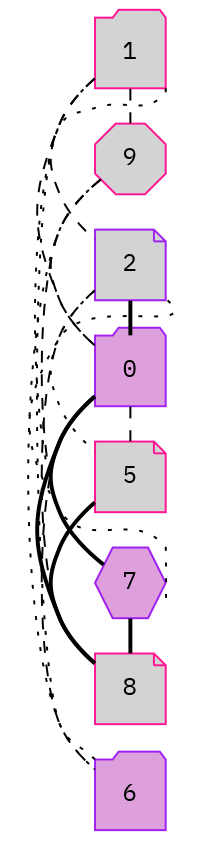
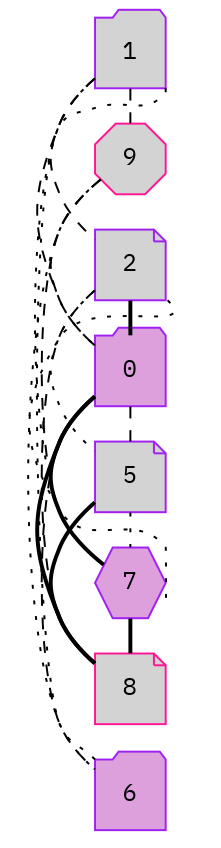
(130, 53) -> (130, 53)
(130, 477) -> (130, 477)
none -> (130, 530)
